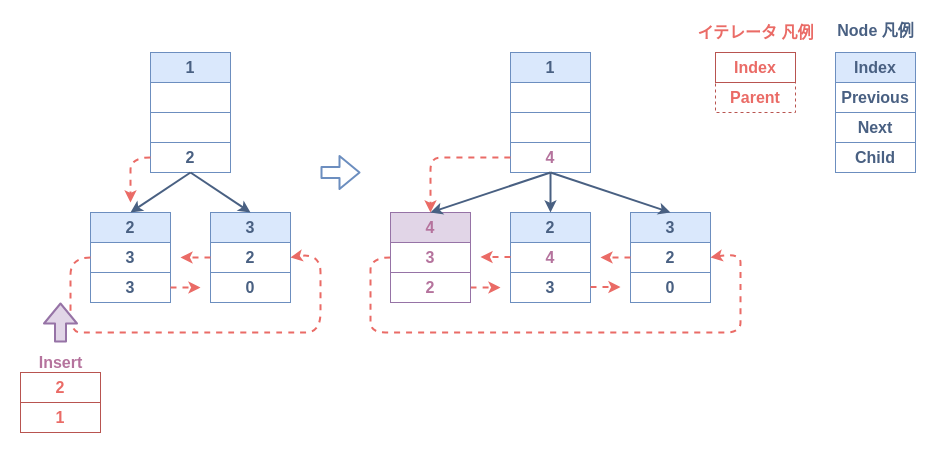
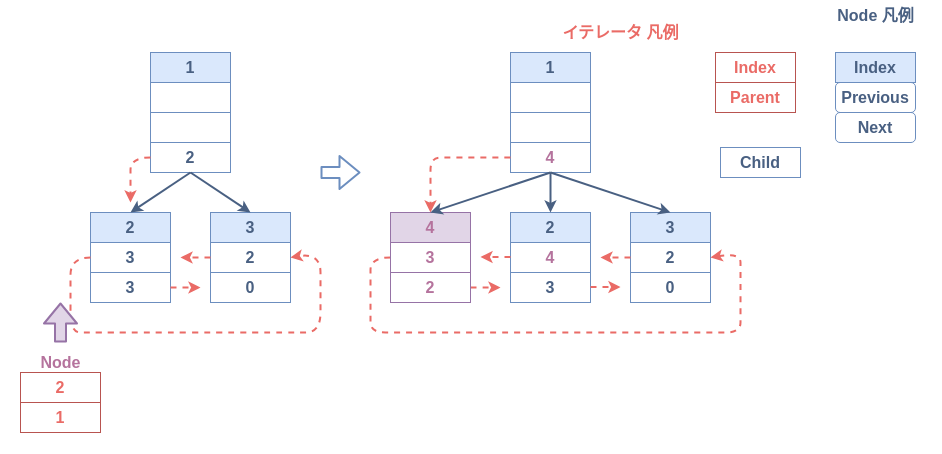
(876, 31) -> (876, 16)
(756, 33) -> (621, 33)
(756, 98) -> (756, 98)
(876, 98) -> (876, 98)
(876, 128) -> (876, 128)
(876, 158) -> (761, 163)
(61, 363) -> (61, 363)
